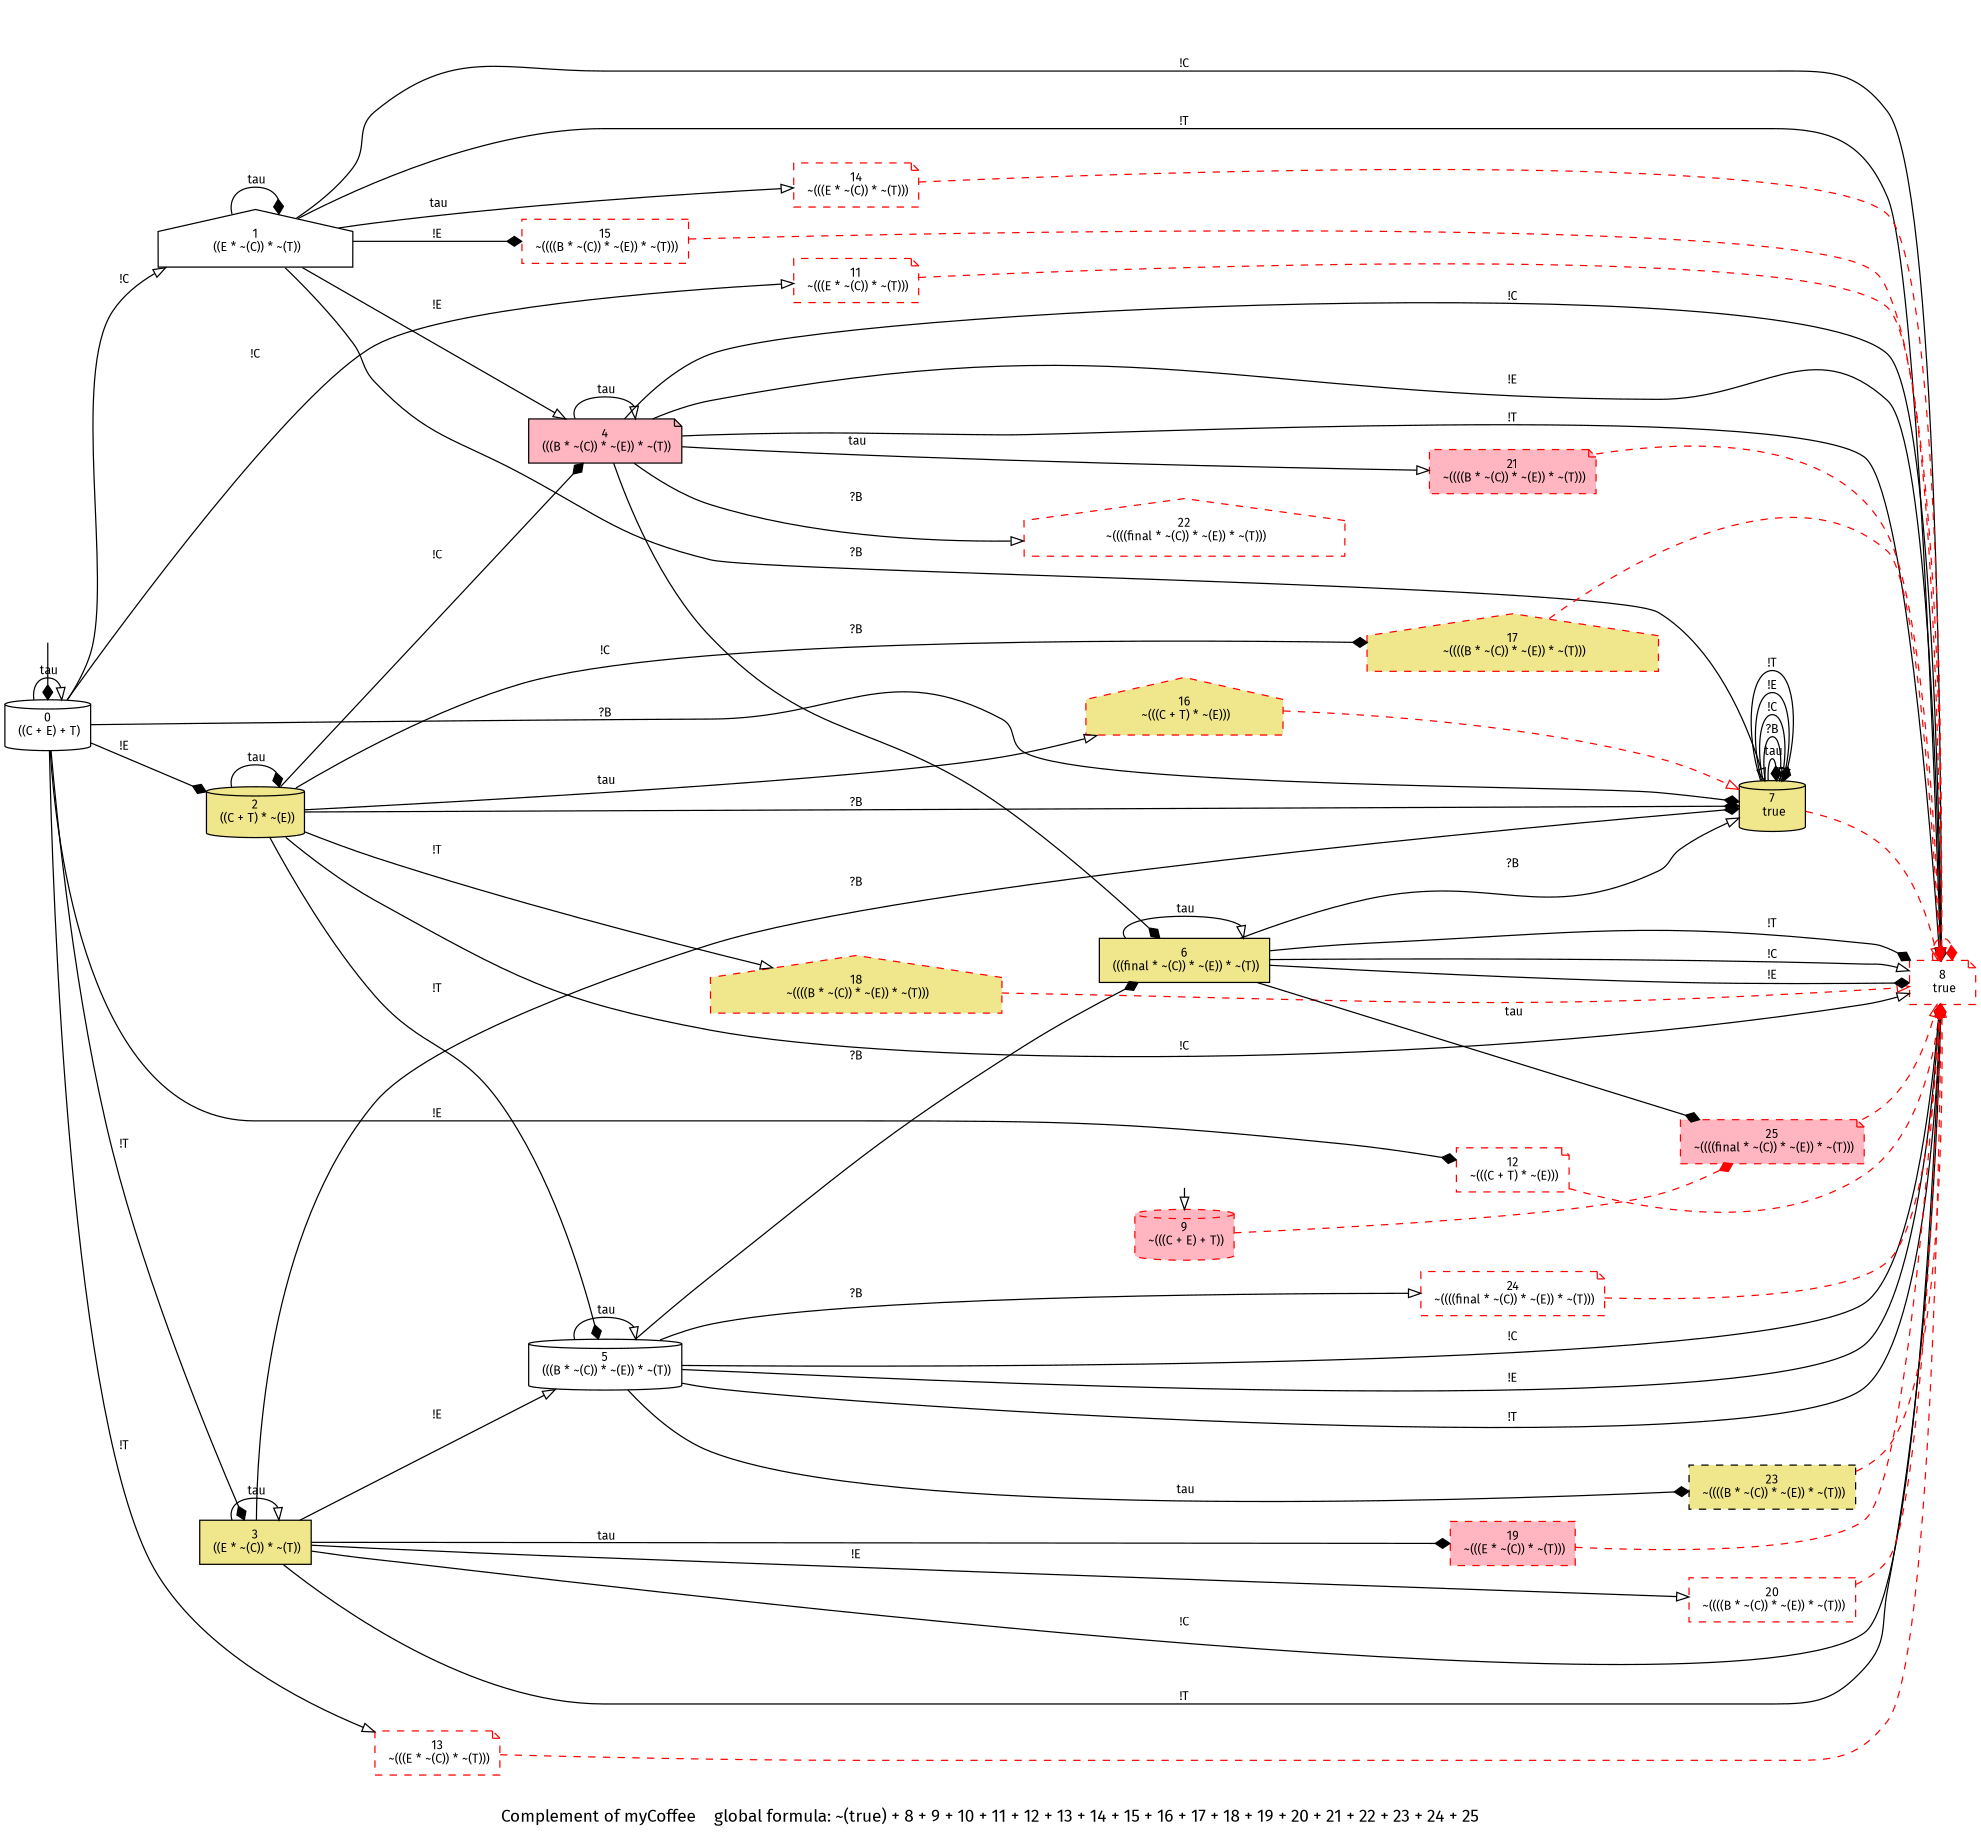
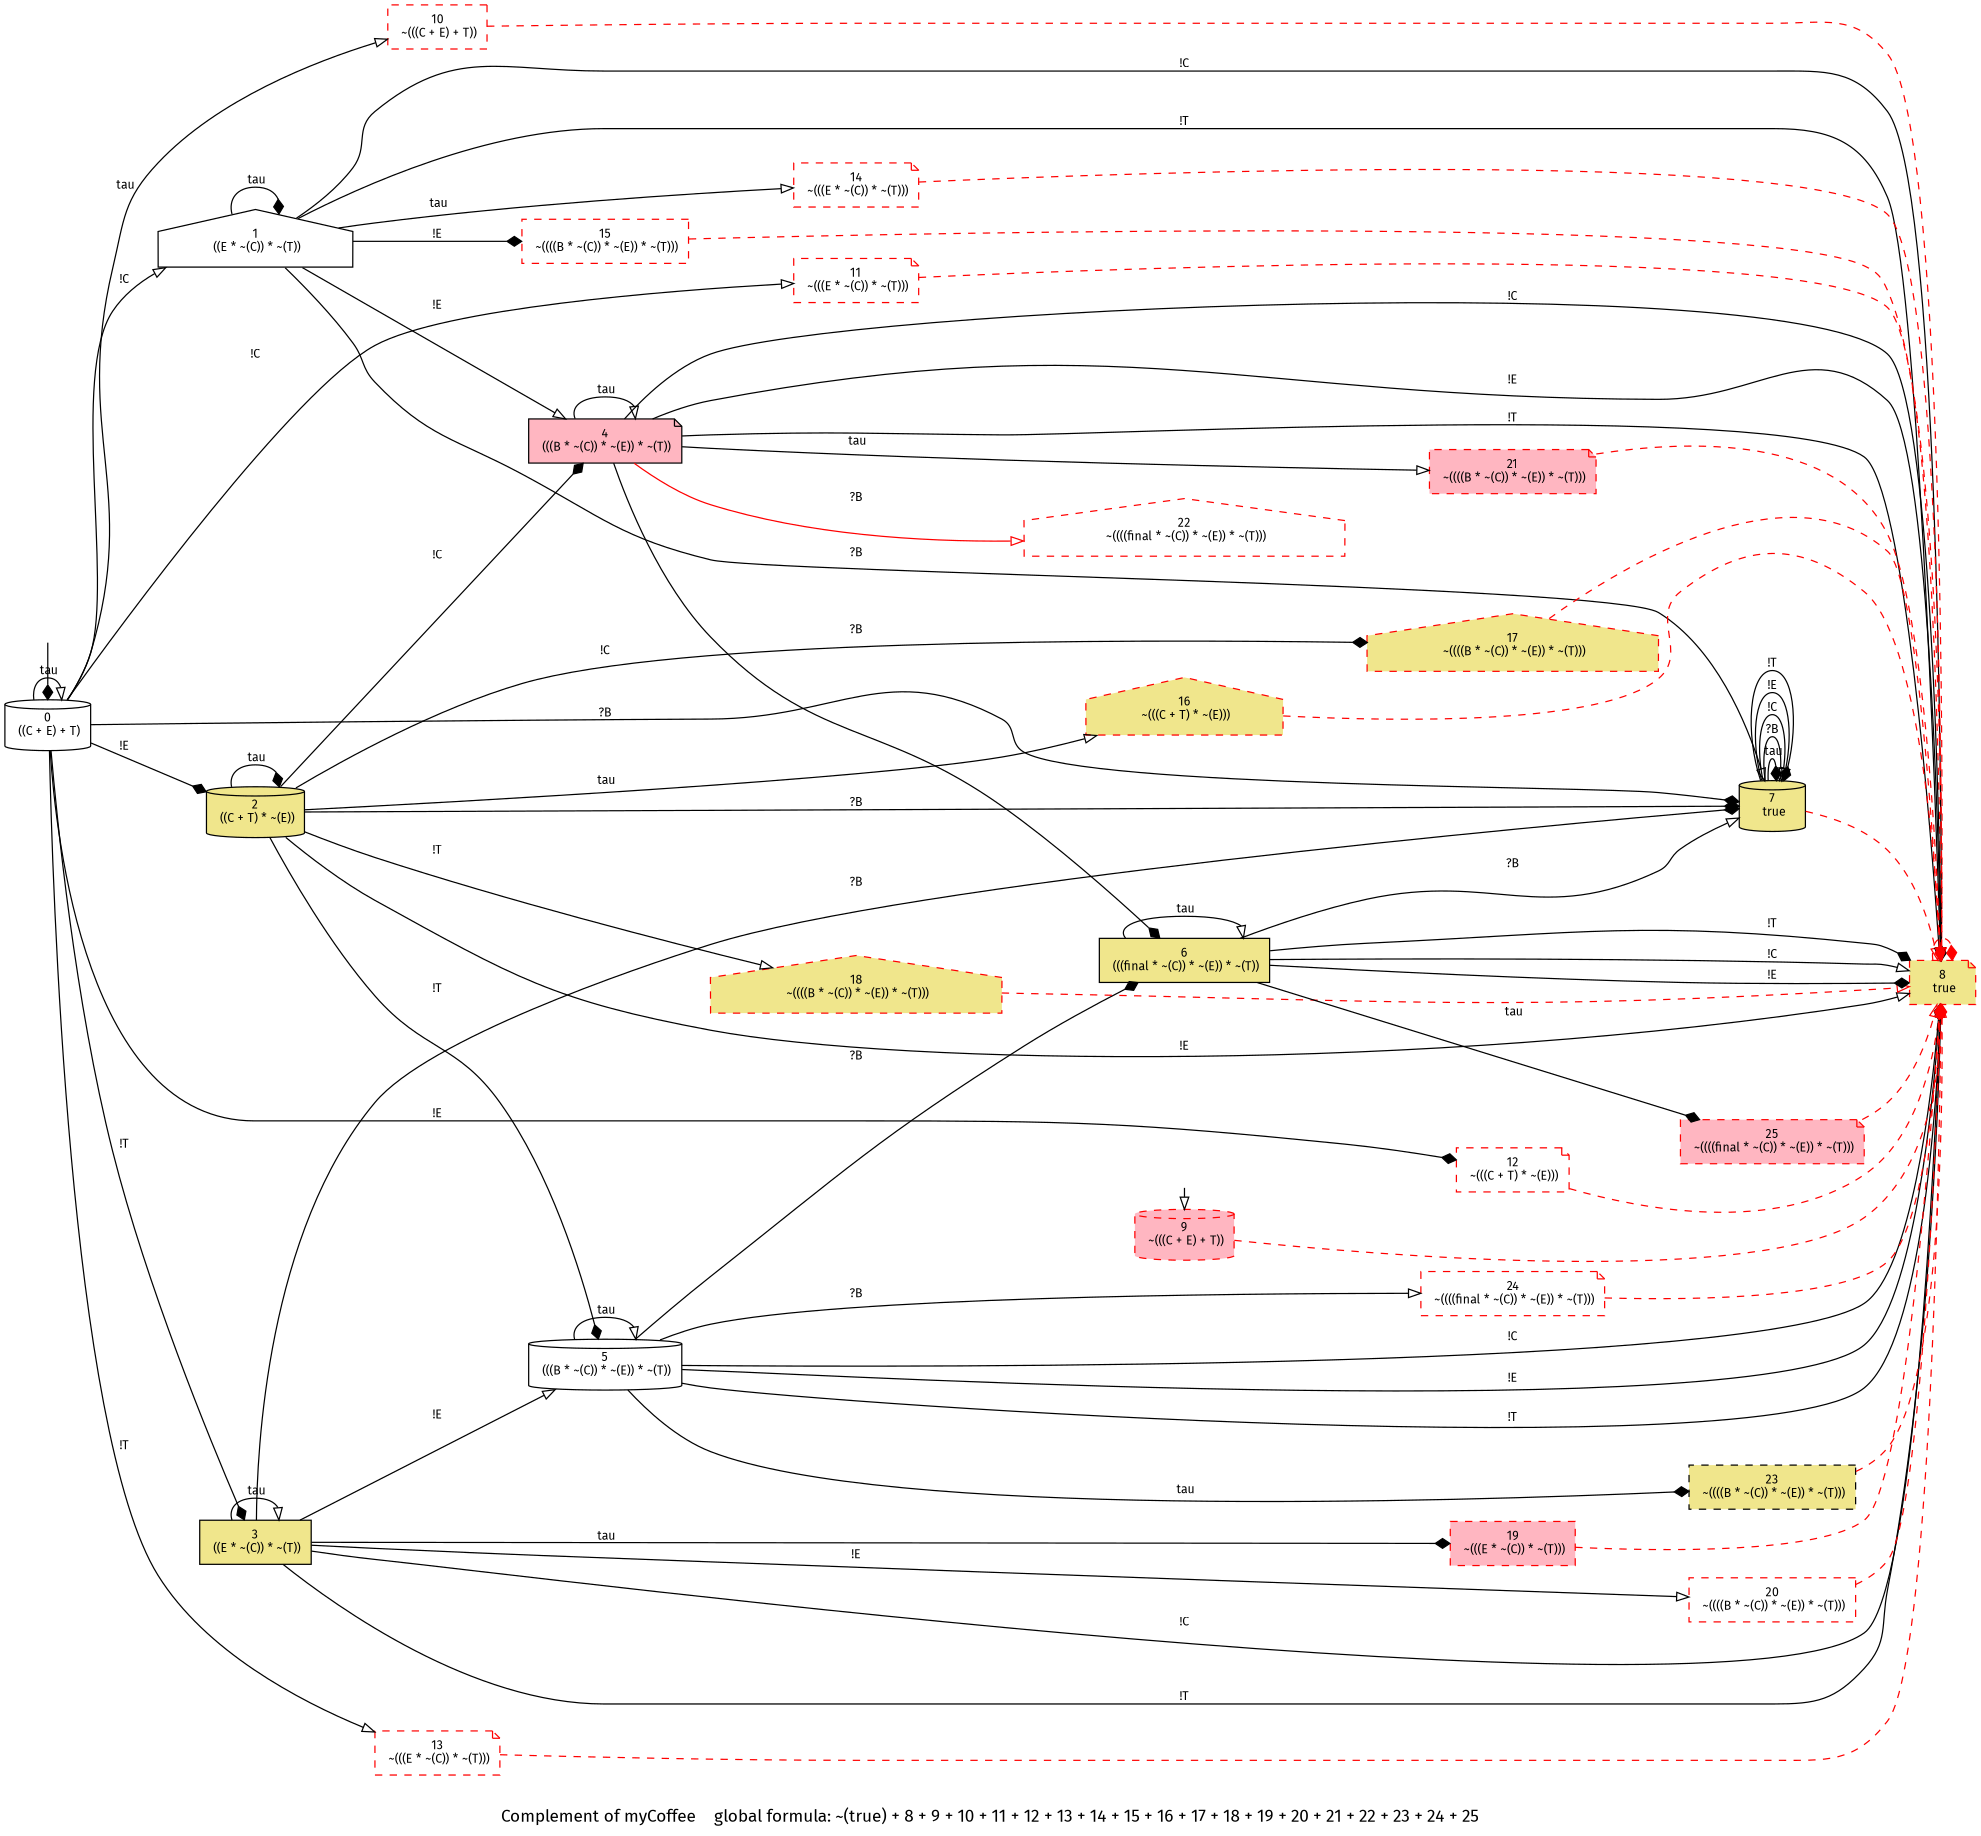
none -> (437, 27)
(816, 528) -> (816, 528)
(1509, 730) -> (1721, 567)
(1943, 982) -> (1943, 982)
(1184, 1047) -> (1184, 1047)
(1480, 1218) -> (1662, 1260)
